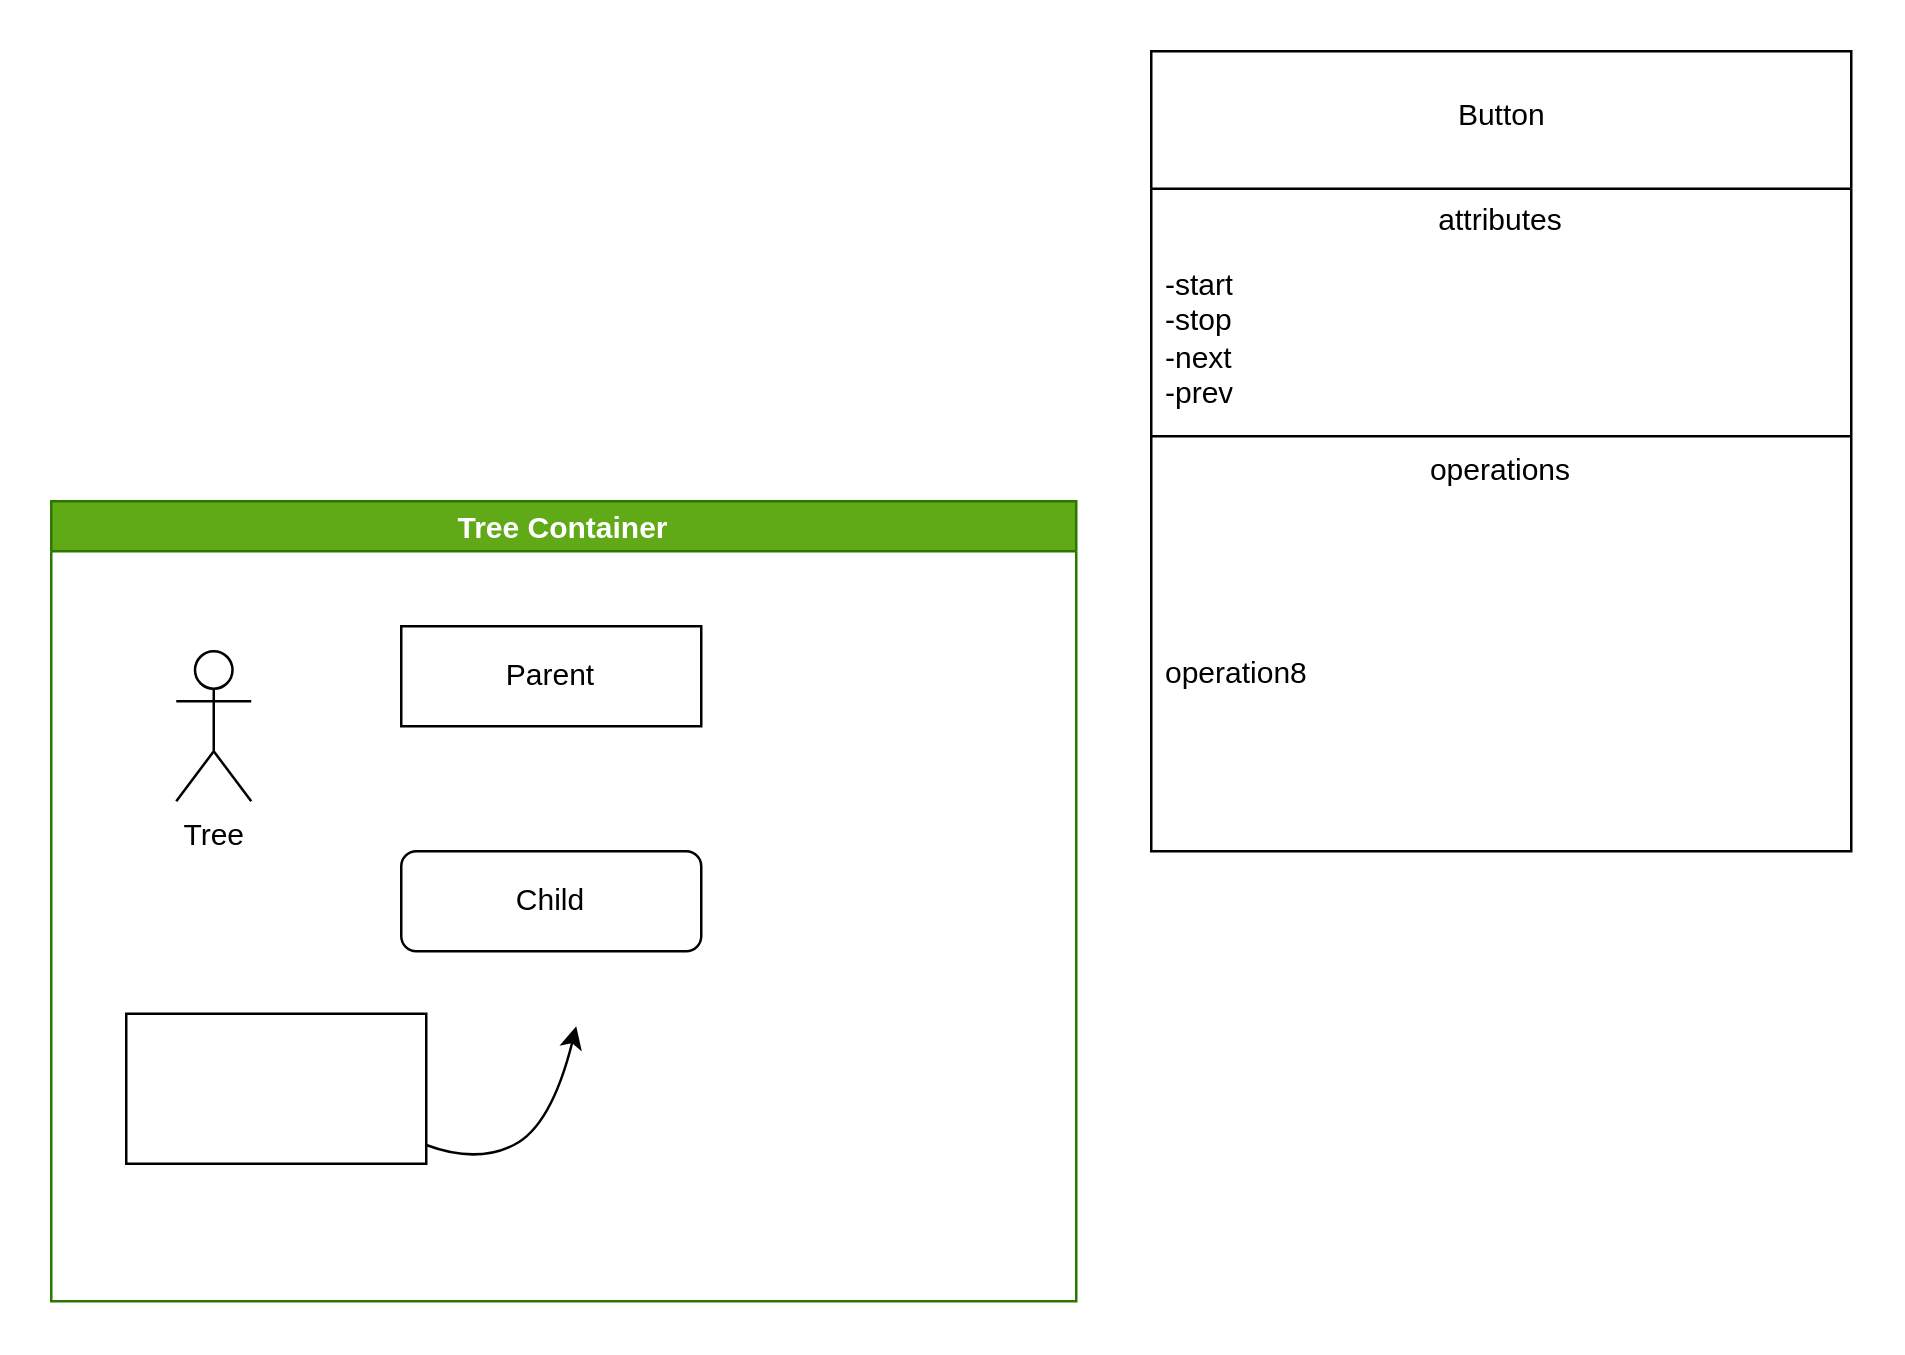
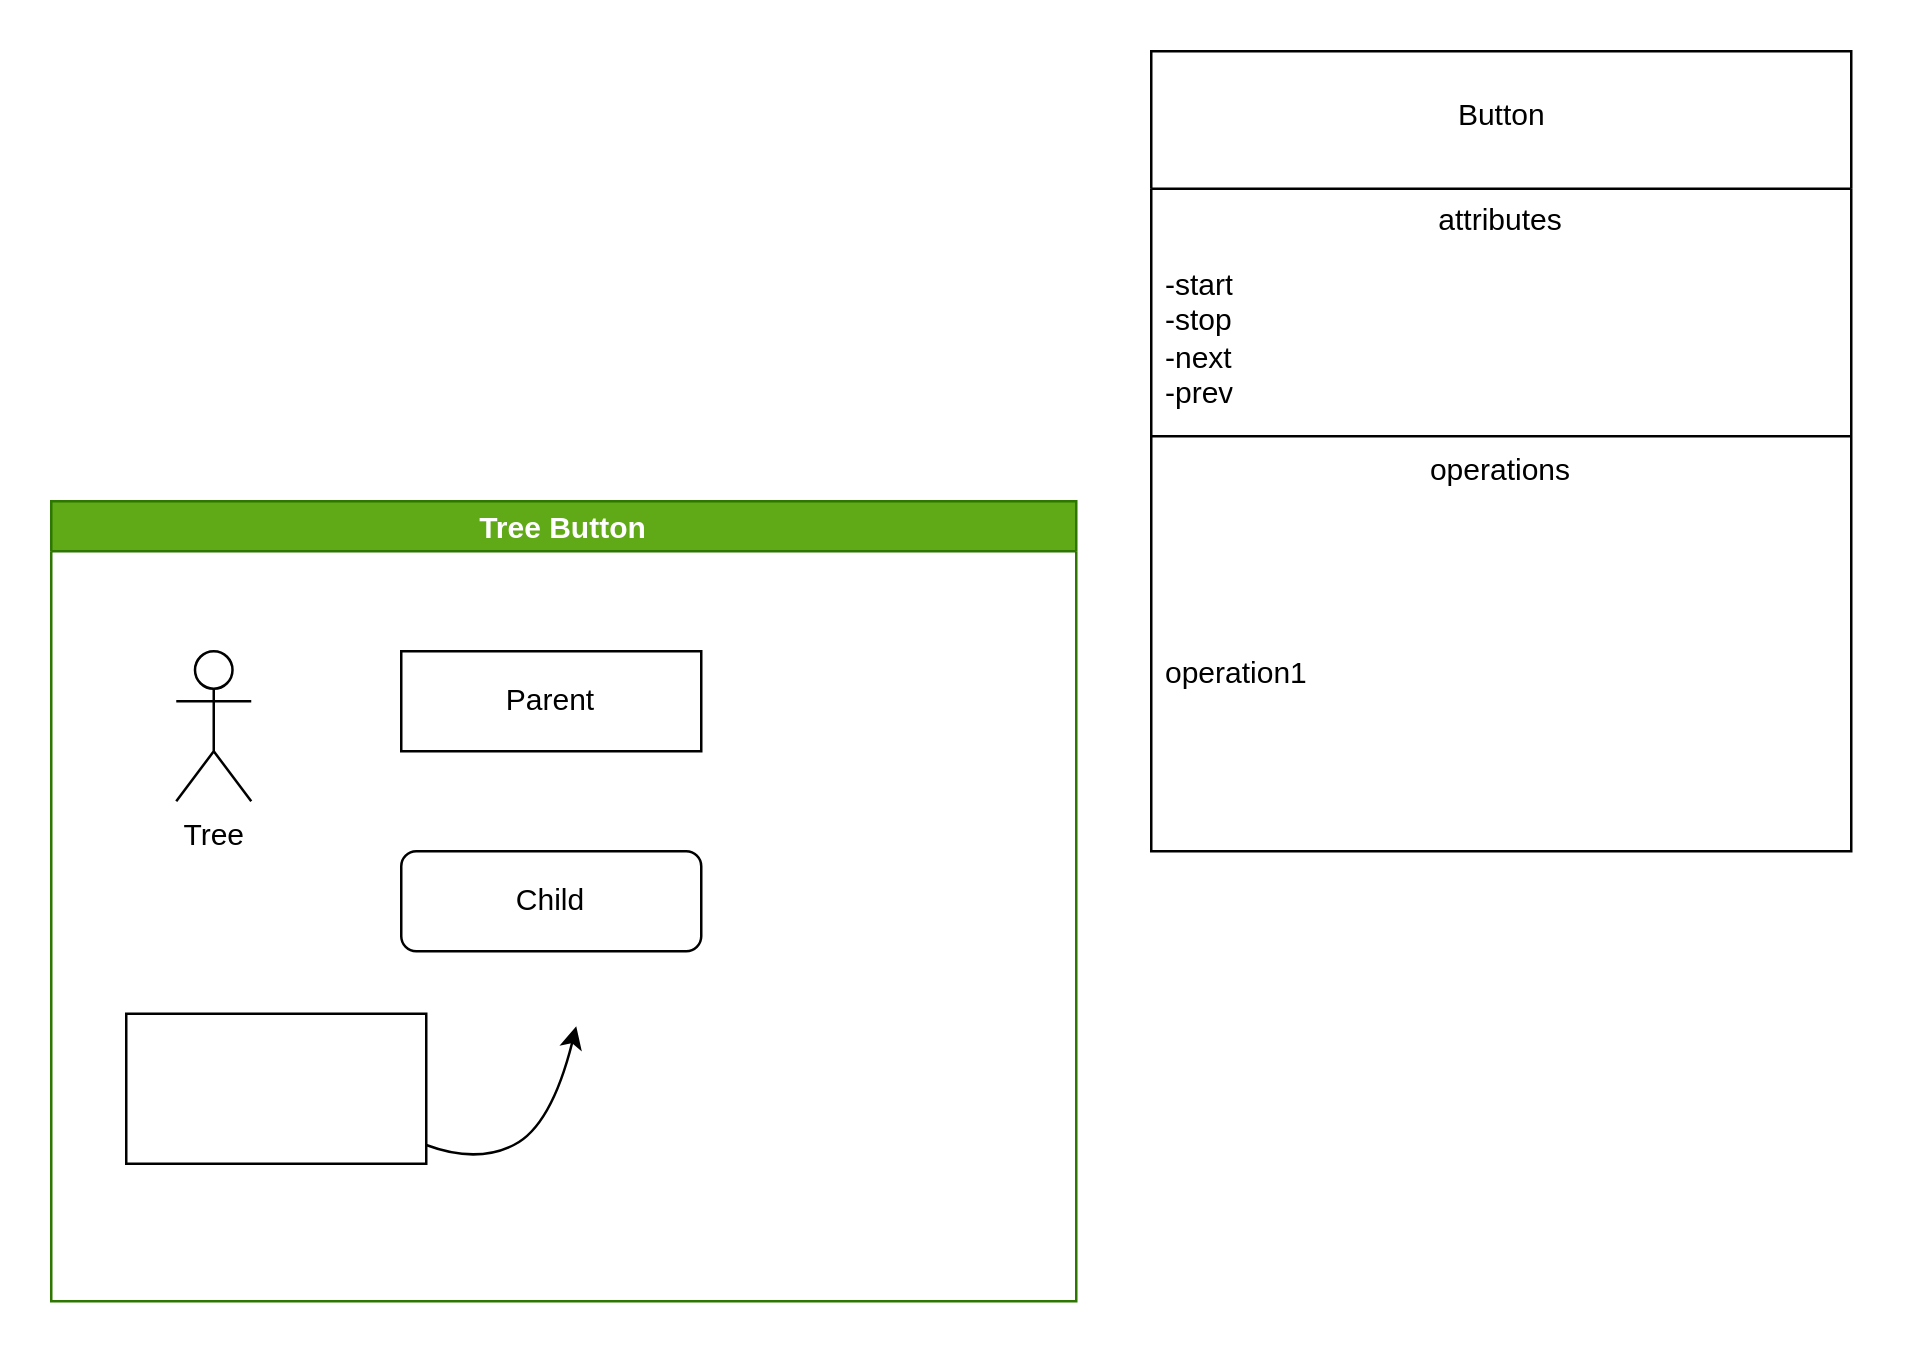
(563, 528) -> (563, 528)
(1246, 674) -> (1246, 674)
(551, 676) -> (551, 701)
